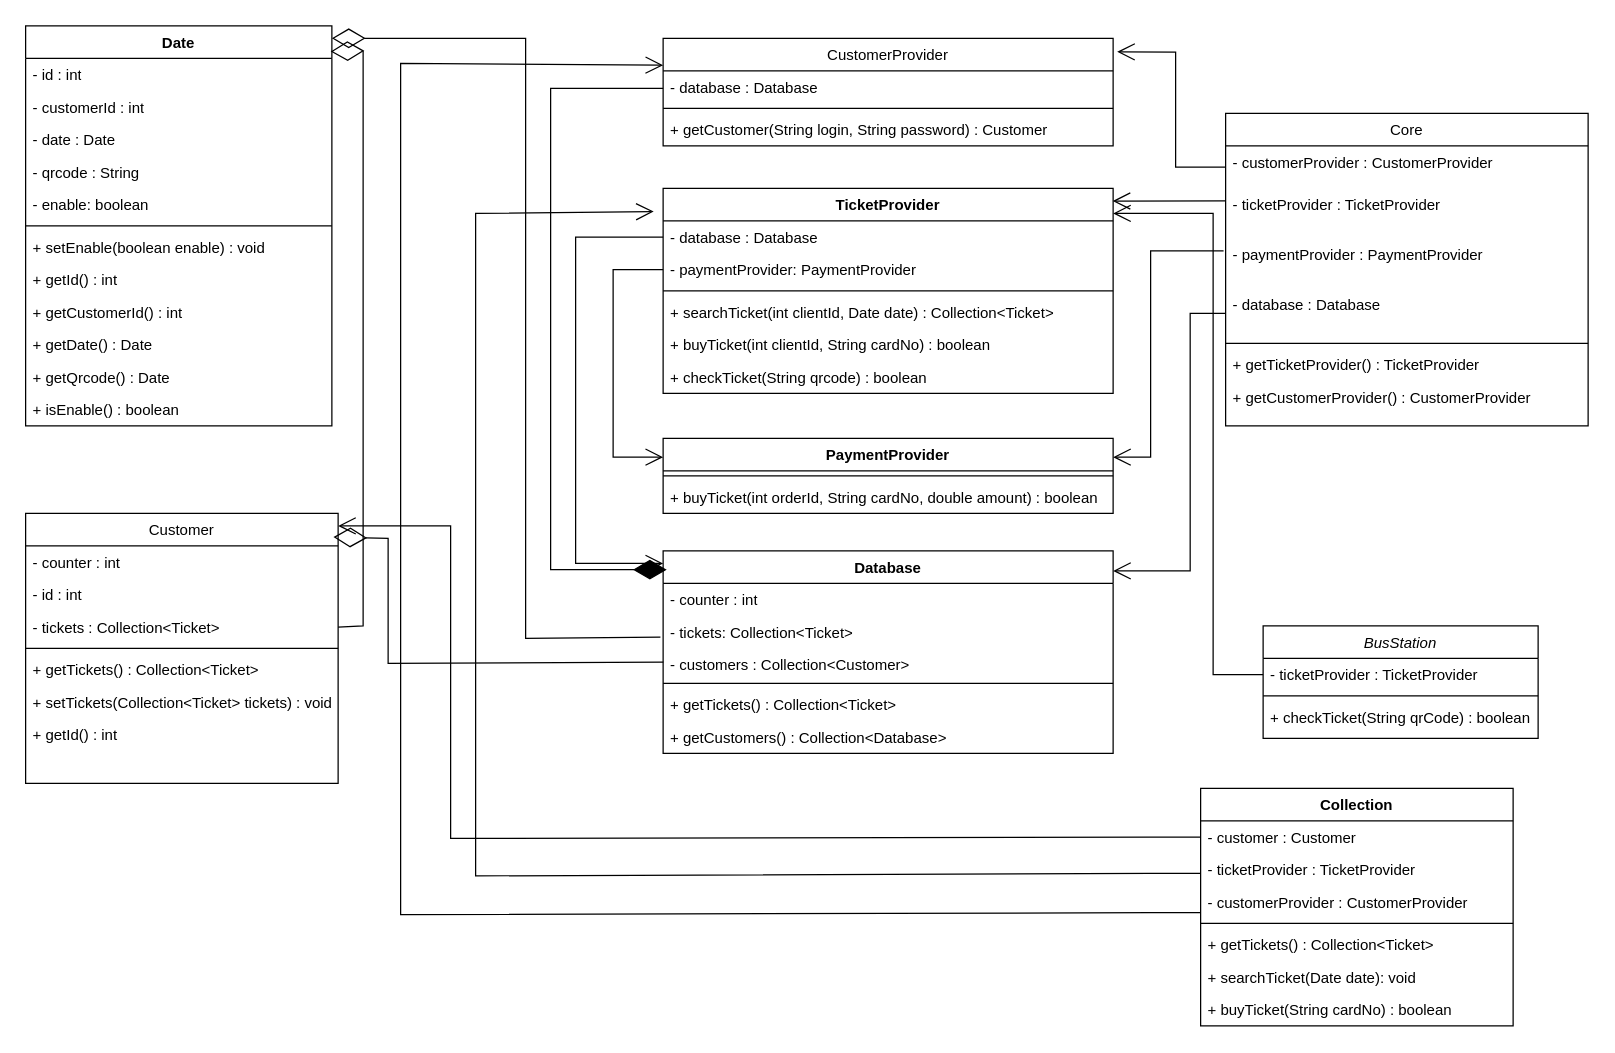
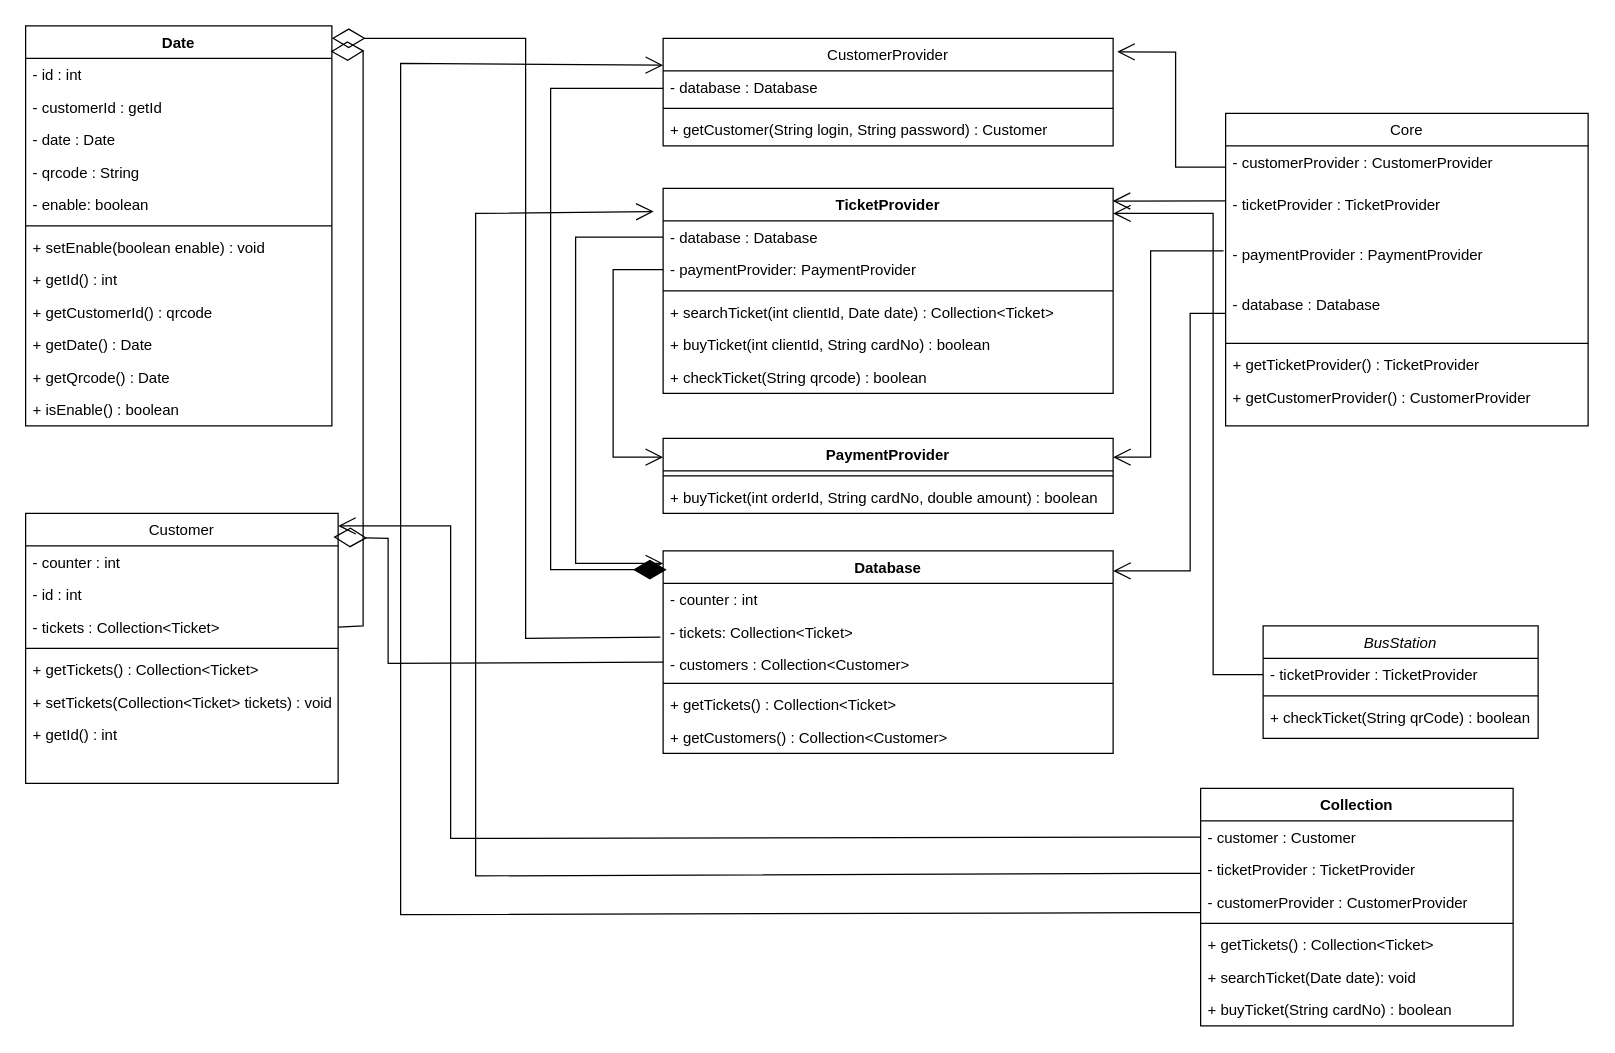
(99, 108) -> (109, 108)
(122, 313) -> (136, 313)
(821, 738) -> (821, 738)
